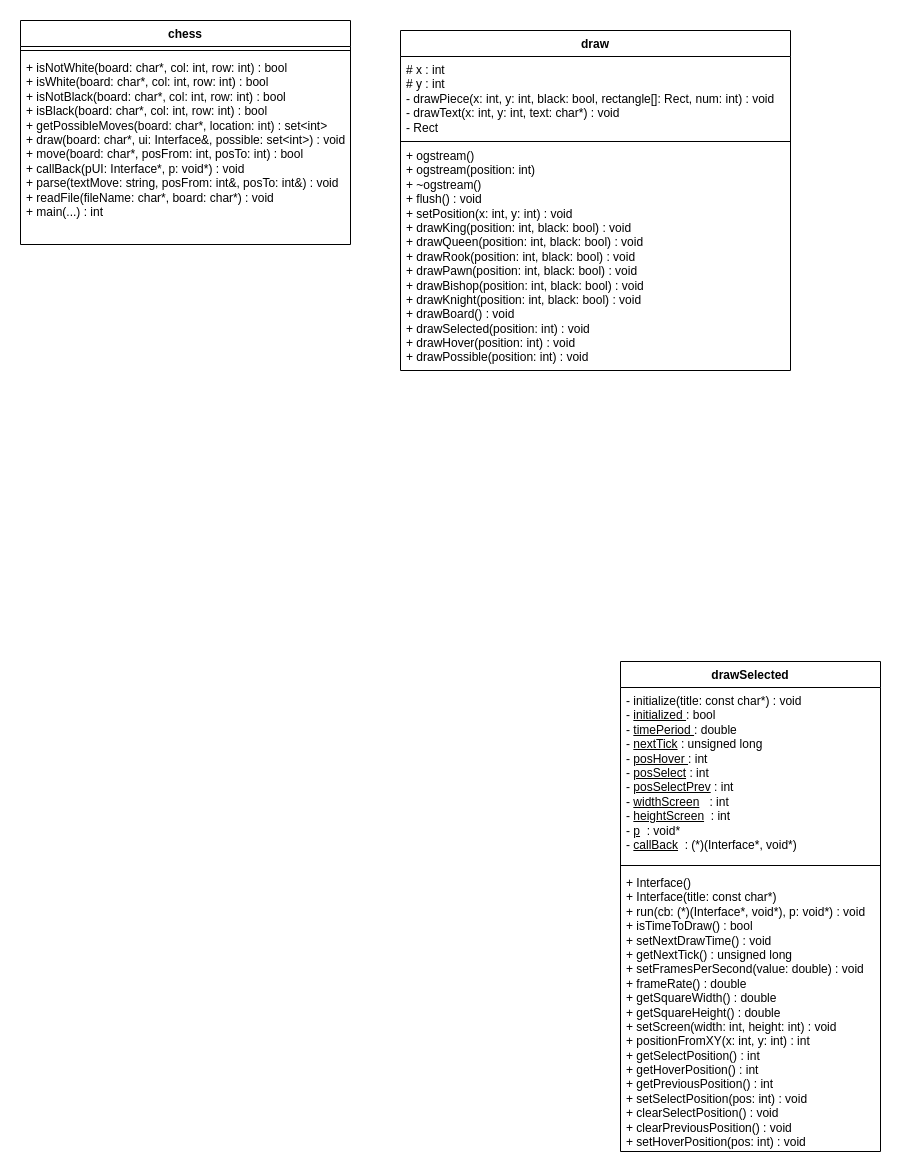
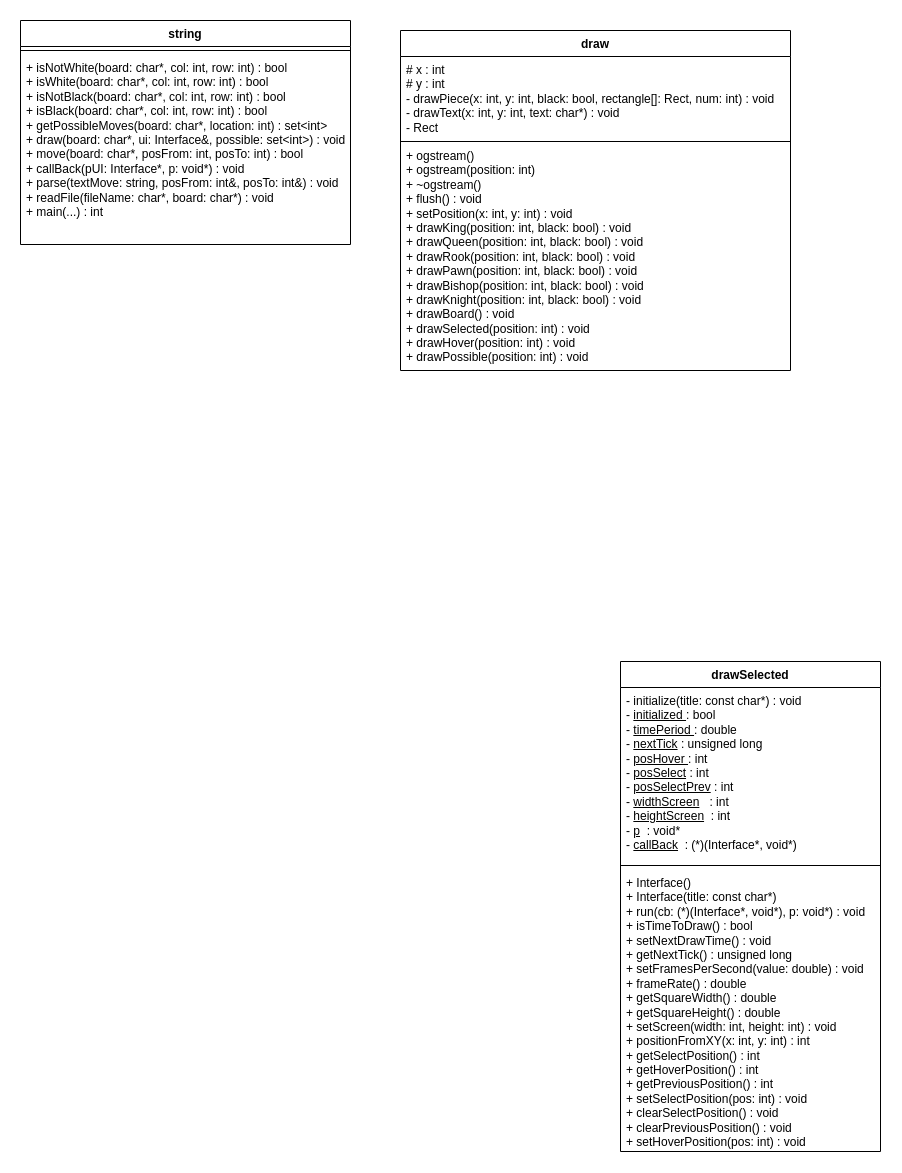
(186, 35) -> (186, 35)
